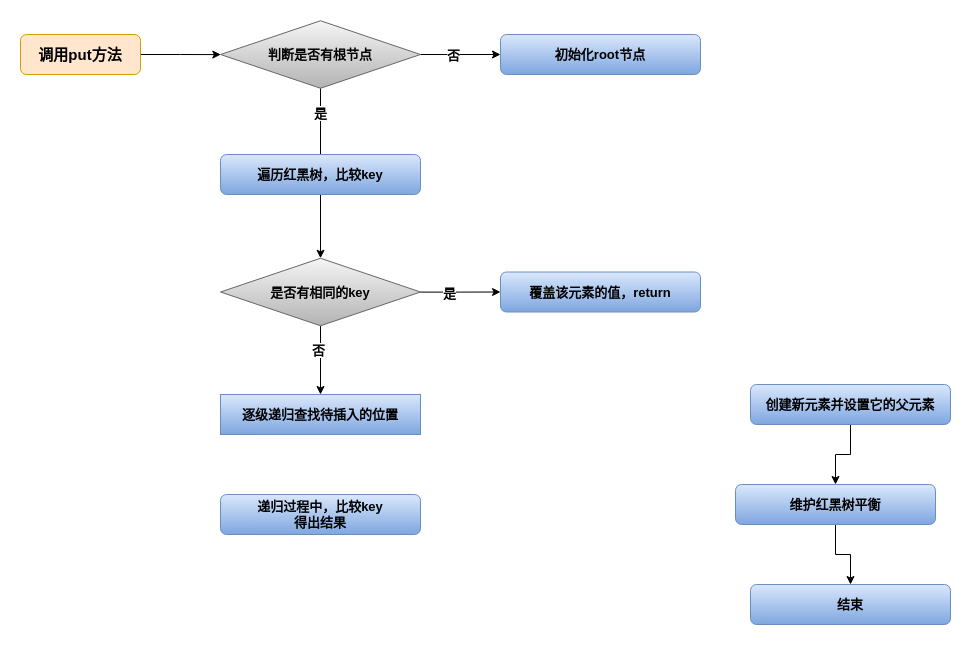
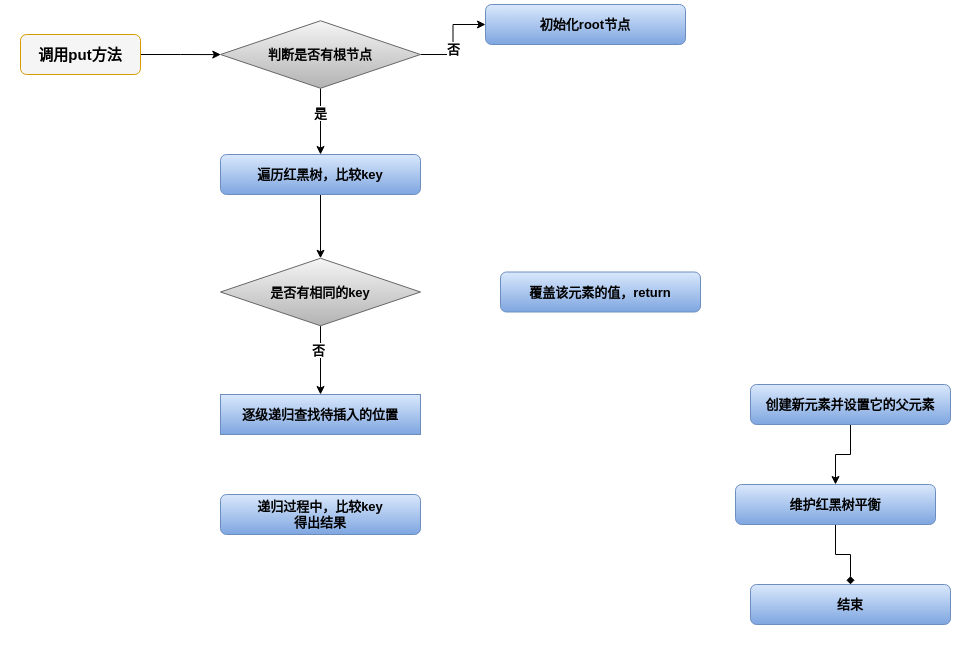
(81, 55) -> (81, 55)
(601, 55) -> (586, 25)
(321, 149) -> (321, 146)
(456, 292) -> none
(851, 576) -> (851, 576)
